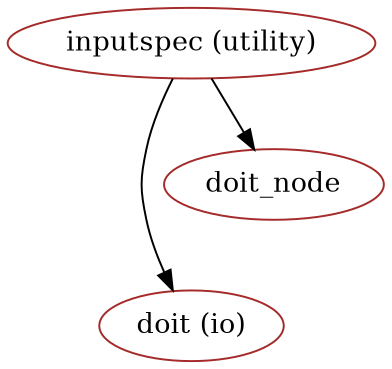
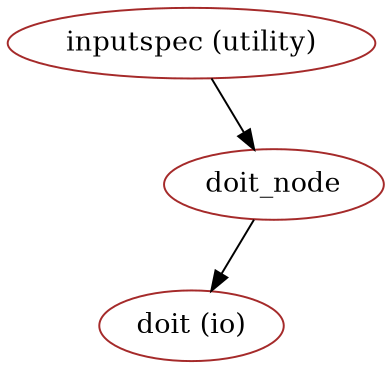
(142, 175) -> (238, 247)
